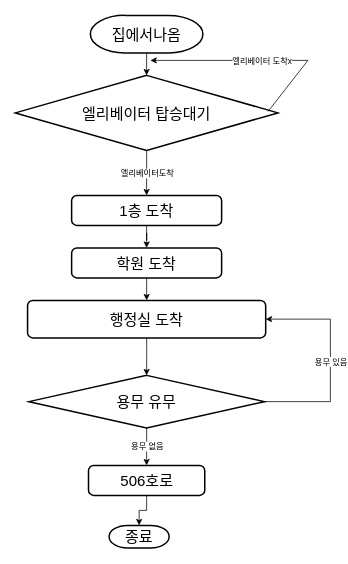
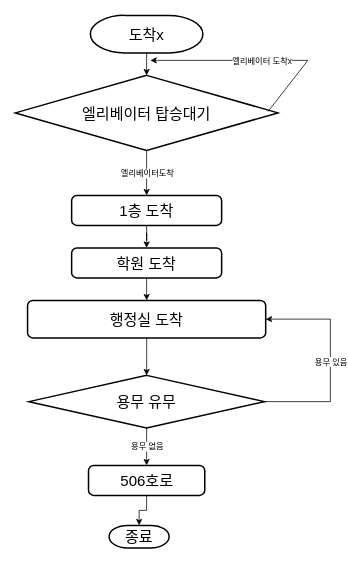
(147, 34) -> (147, 34)
